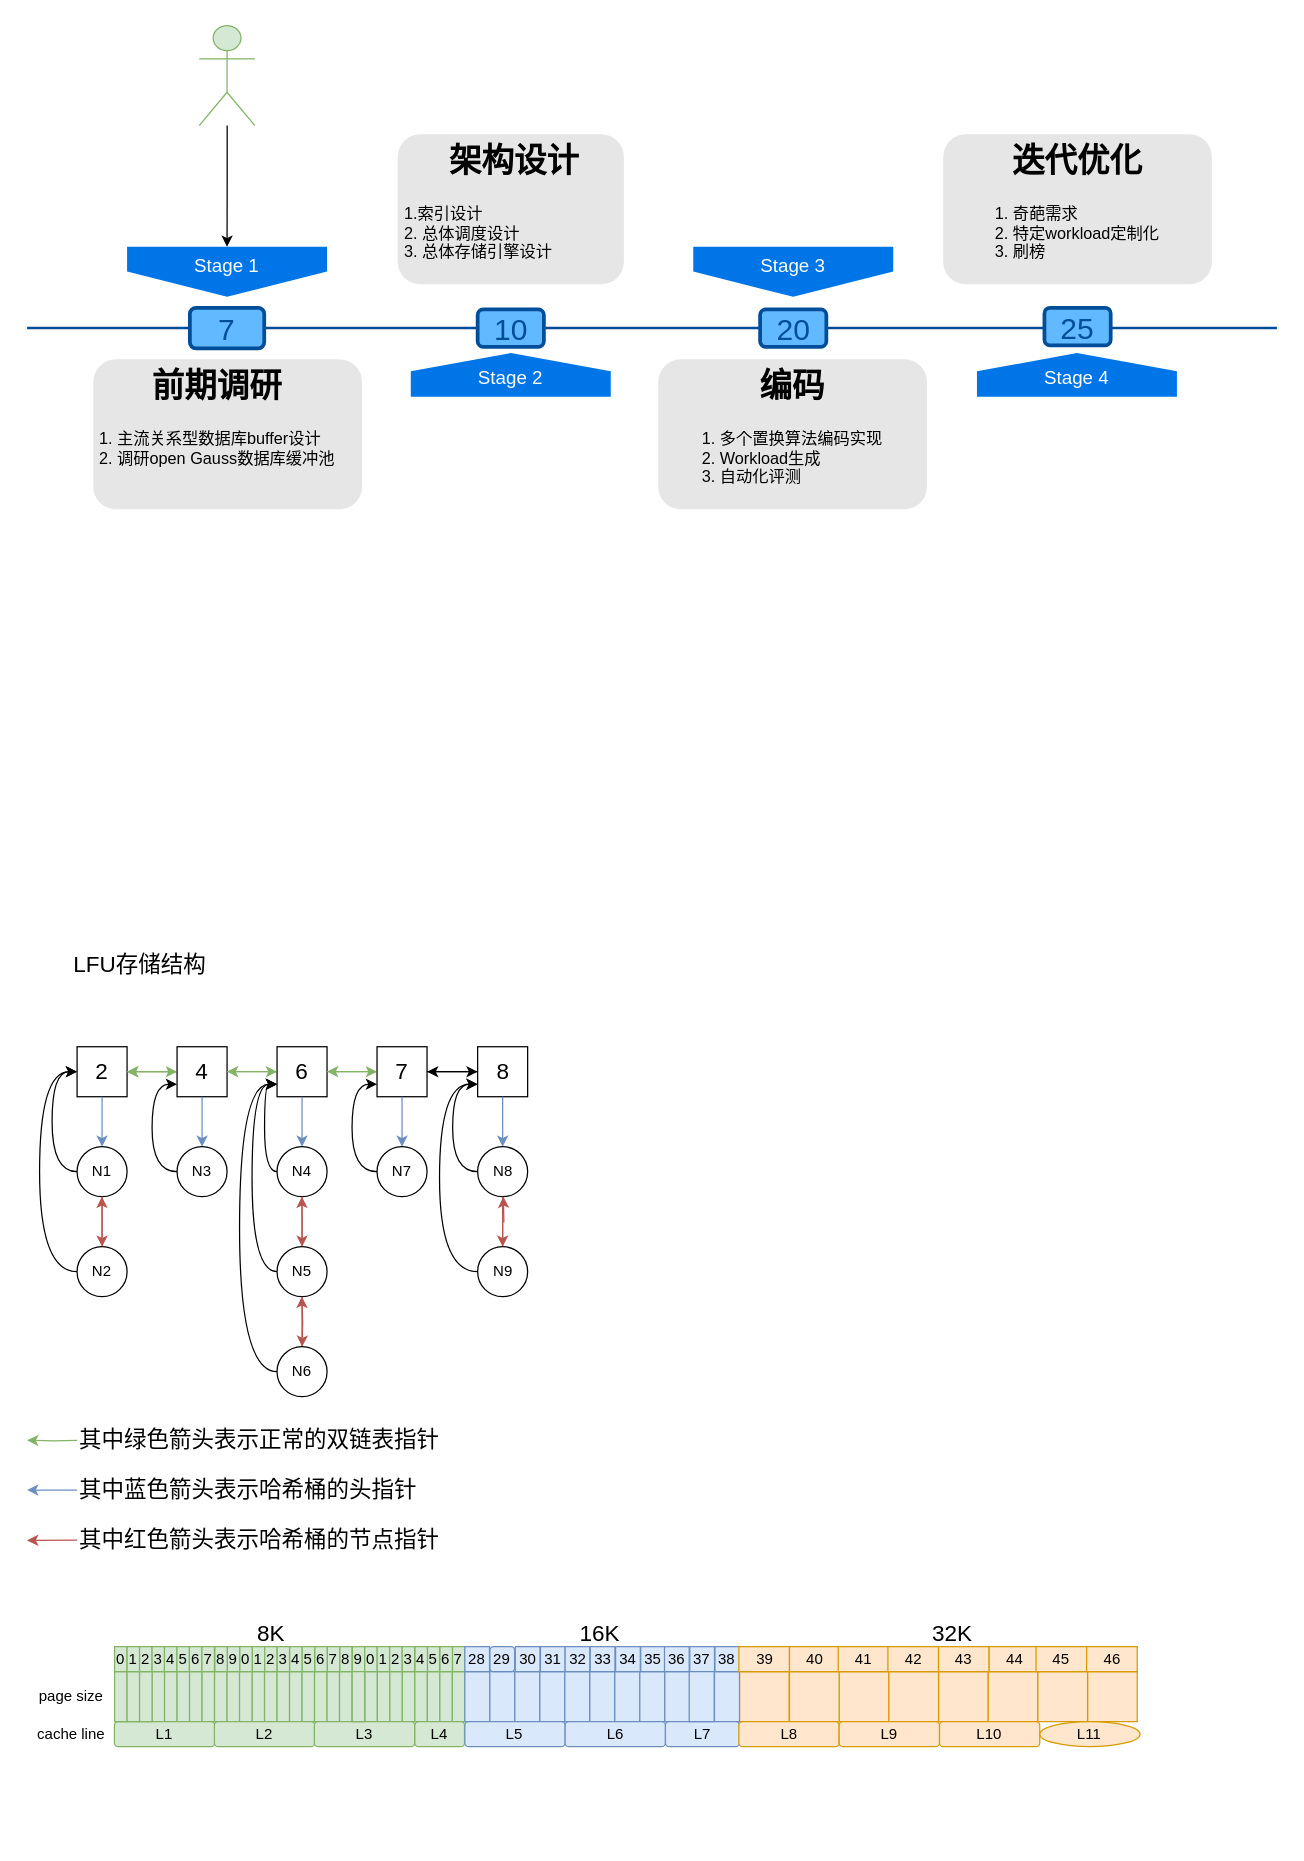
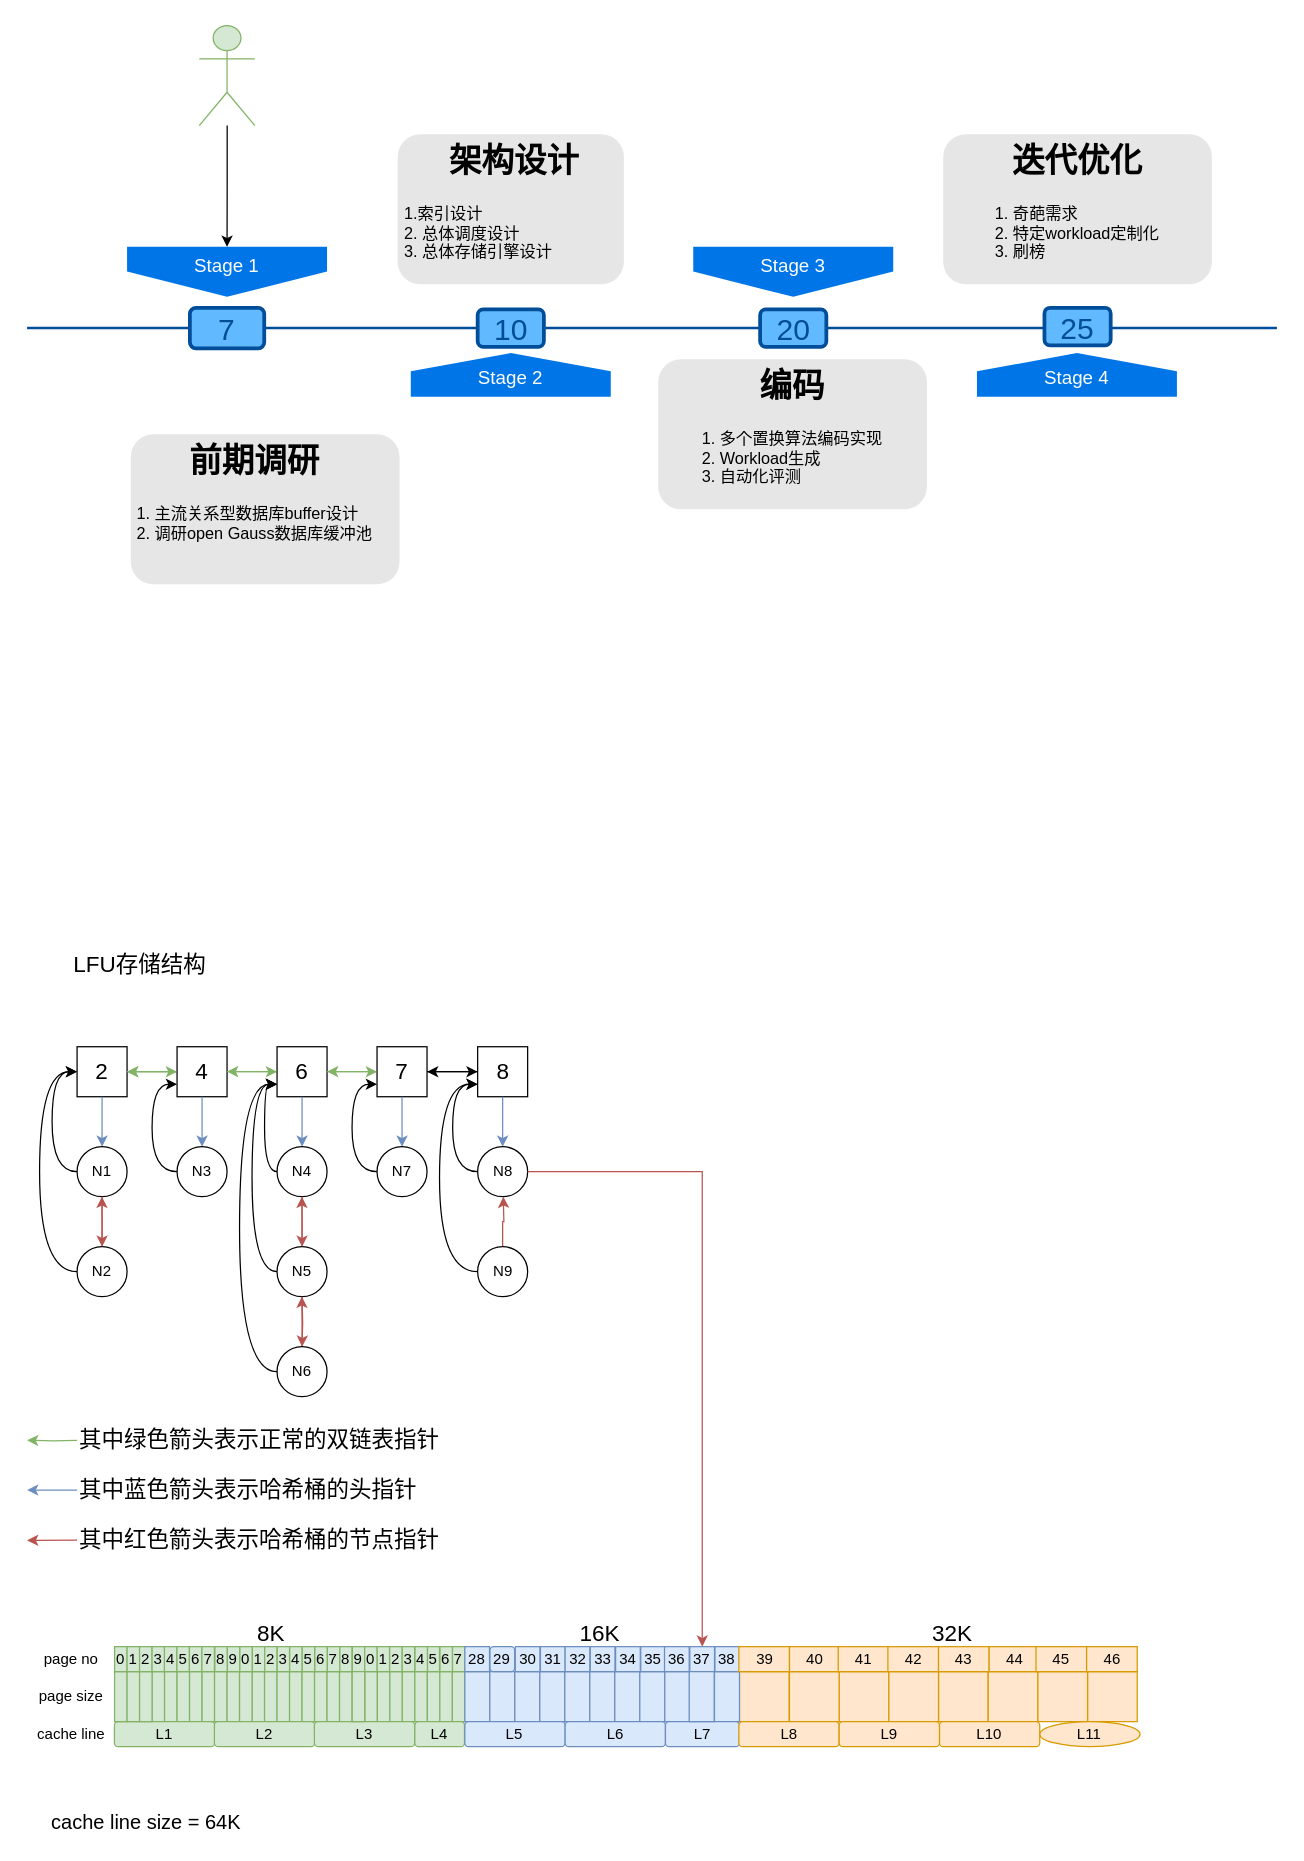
(228, 434) -> (265, 509)
(503, 1198) -> (702, 1318)
none -> (70, 1659)
none -> (146, 1822)
